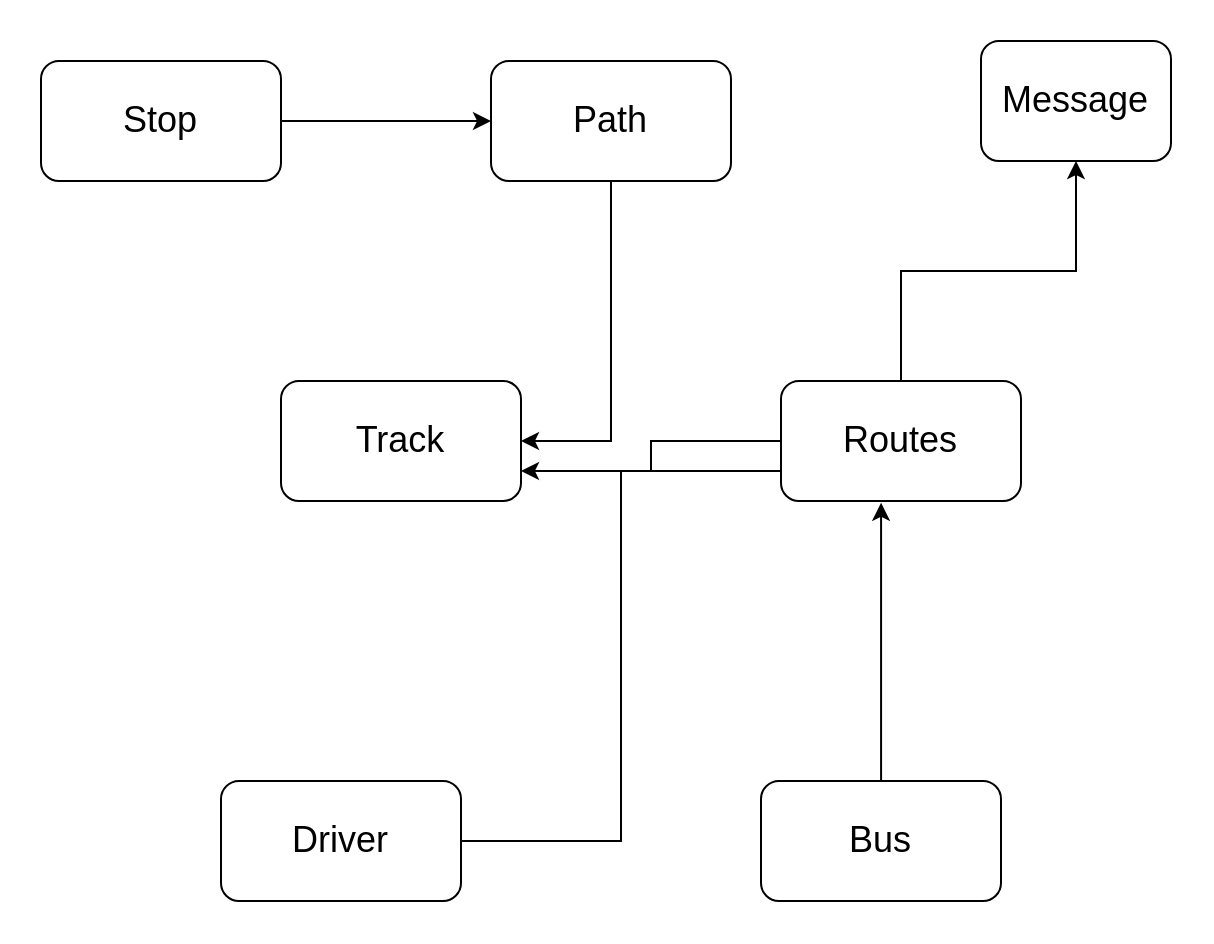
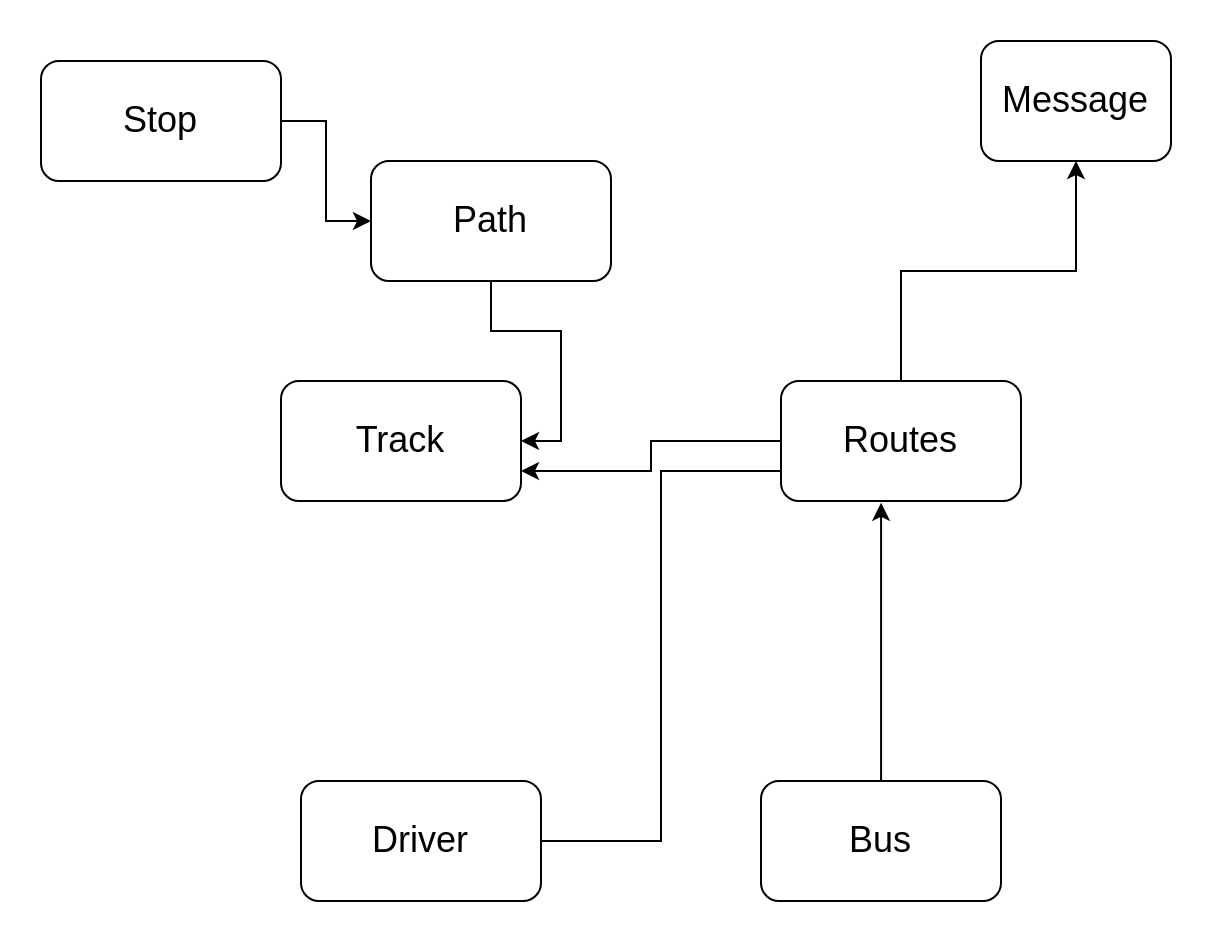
(611, 121) -> (491, 221)
(341, 841) -> (421, 841)
